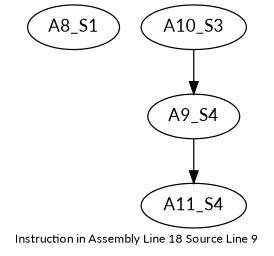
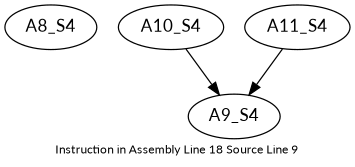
(74, 27) -> (51, 27)
(194, 27) -> (171, 27)
(194, 155) -> (270, 67)
